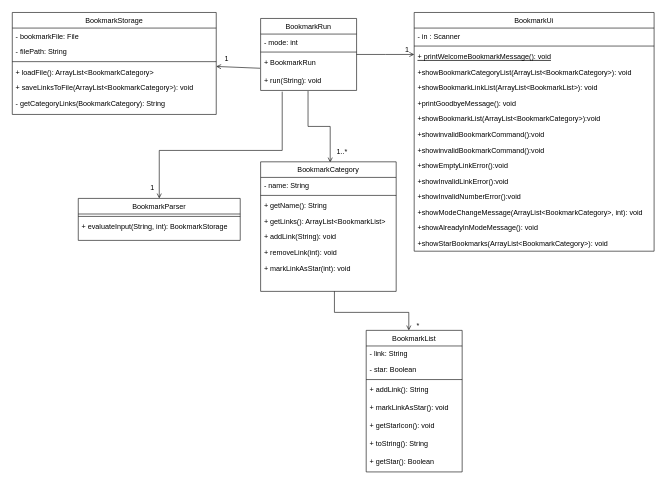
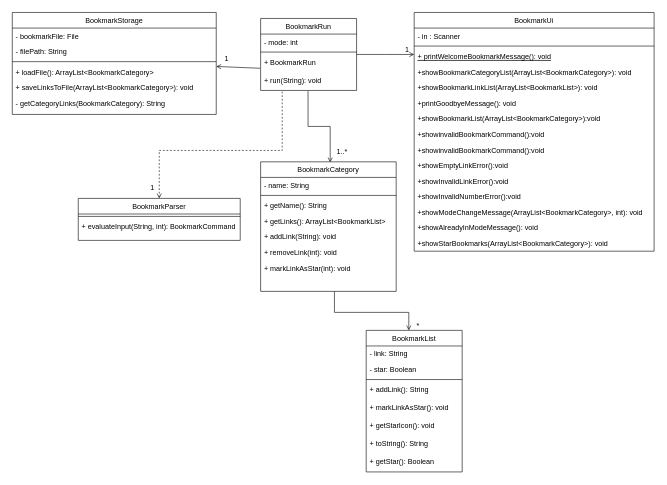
(227, 150) -> (227, 150)
(165, 227) -> (165, 227)
